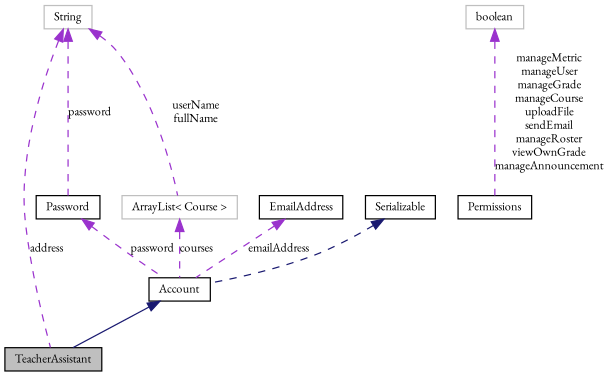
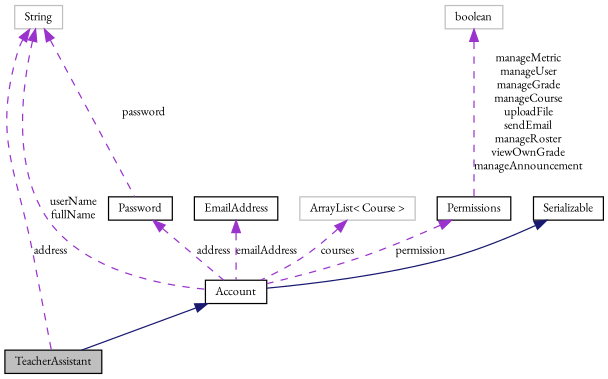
(151, 109) -> (46, 216)
(153, 248) -> (214, 251)
none -> (355, 259)
(295, 262) -> (404, 269)
